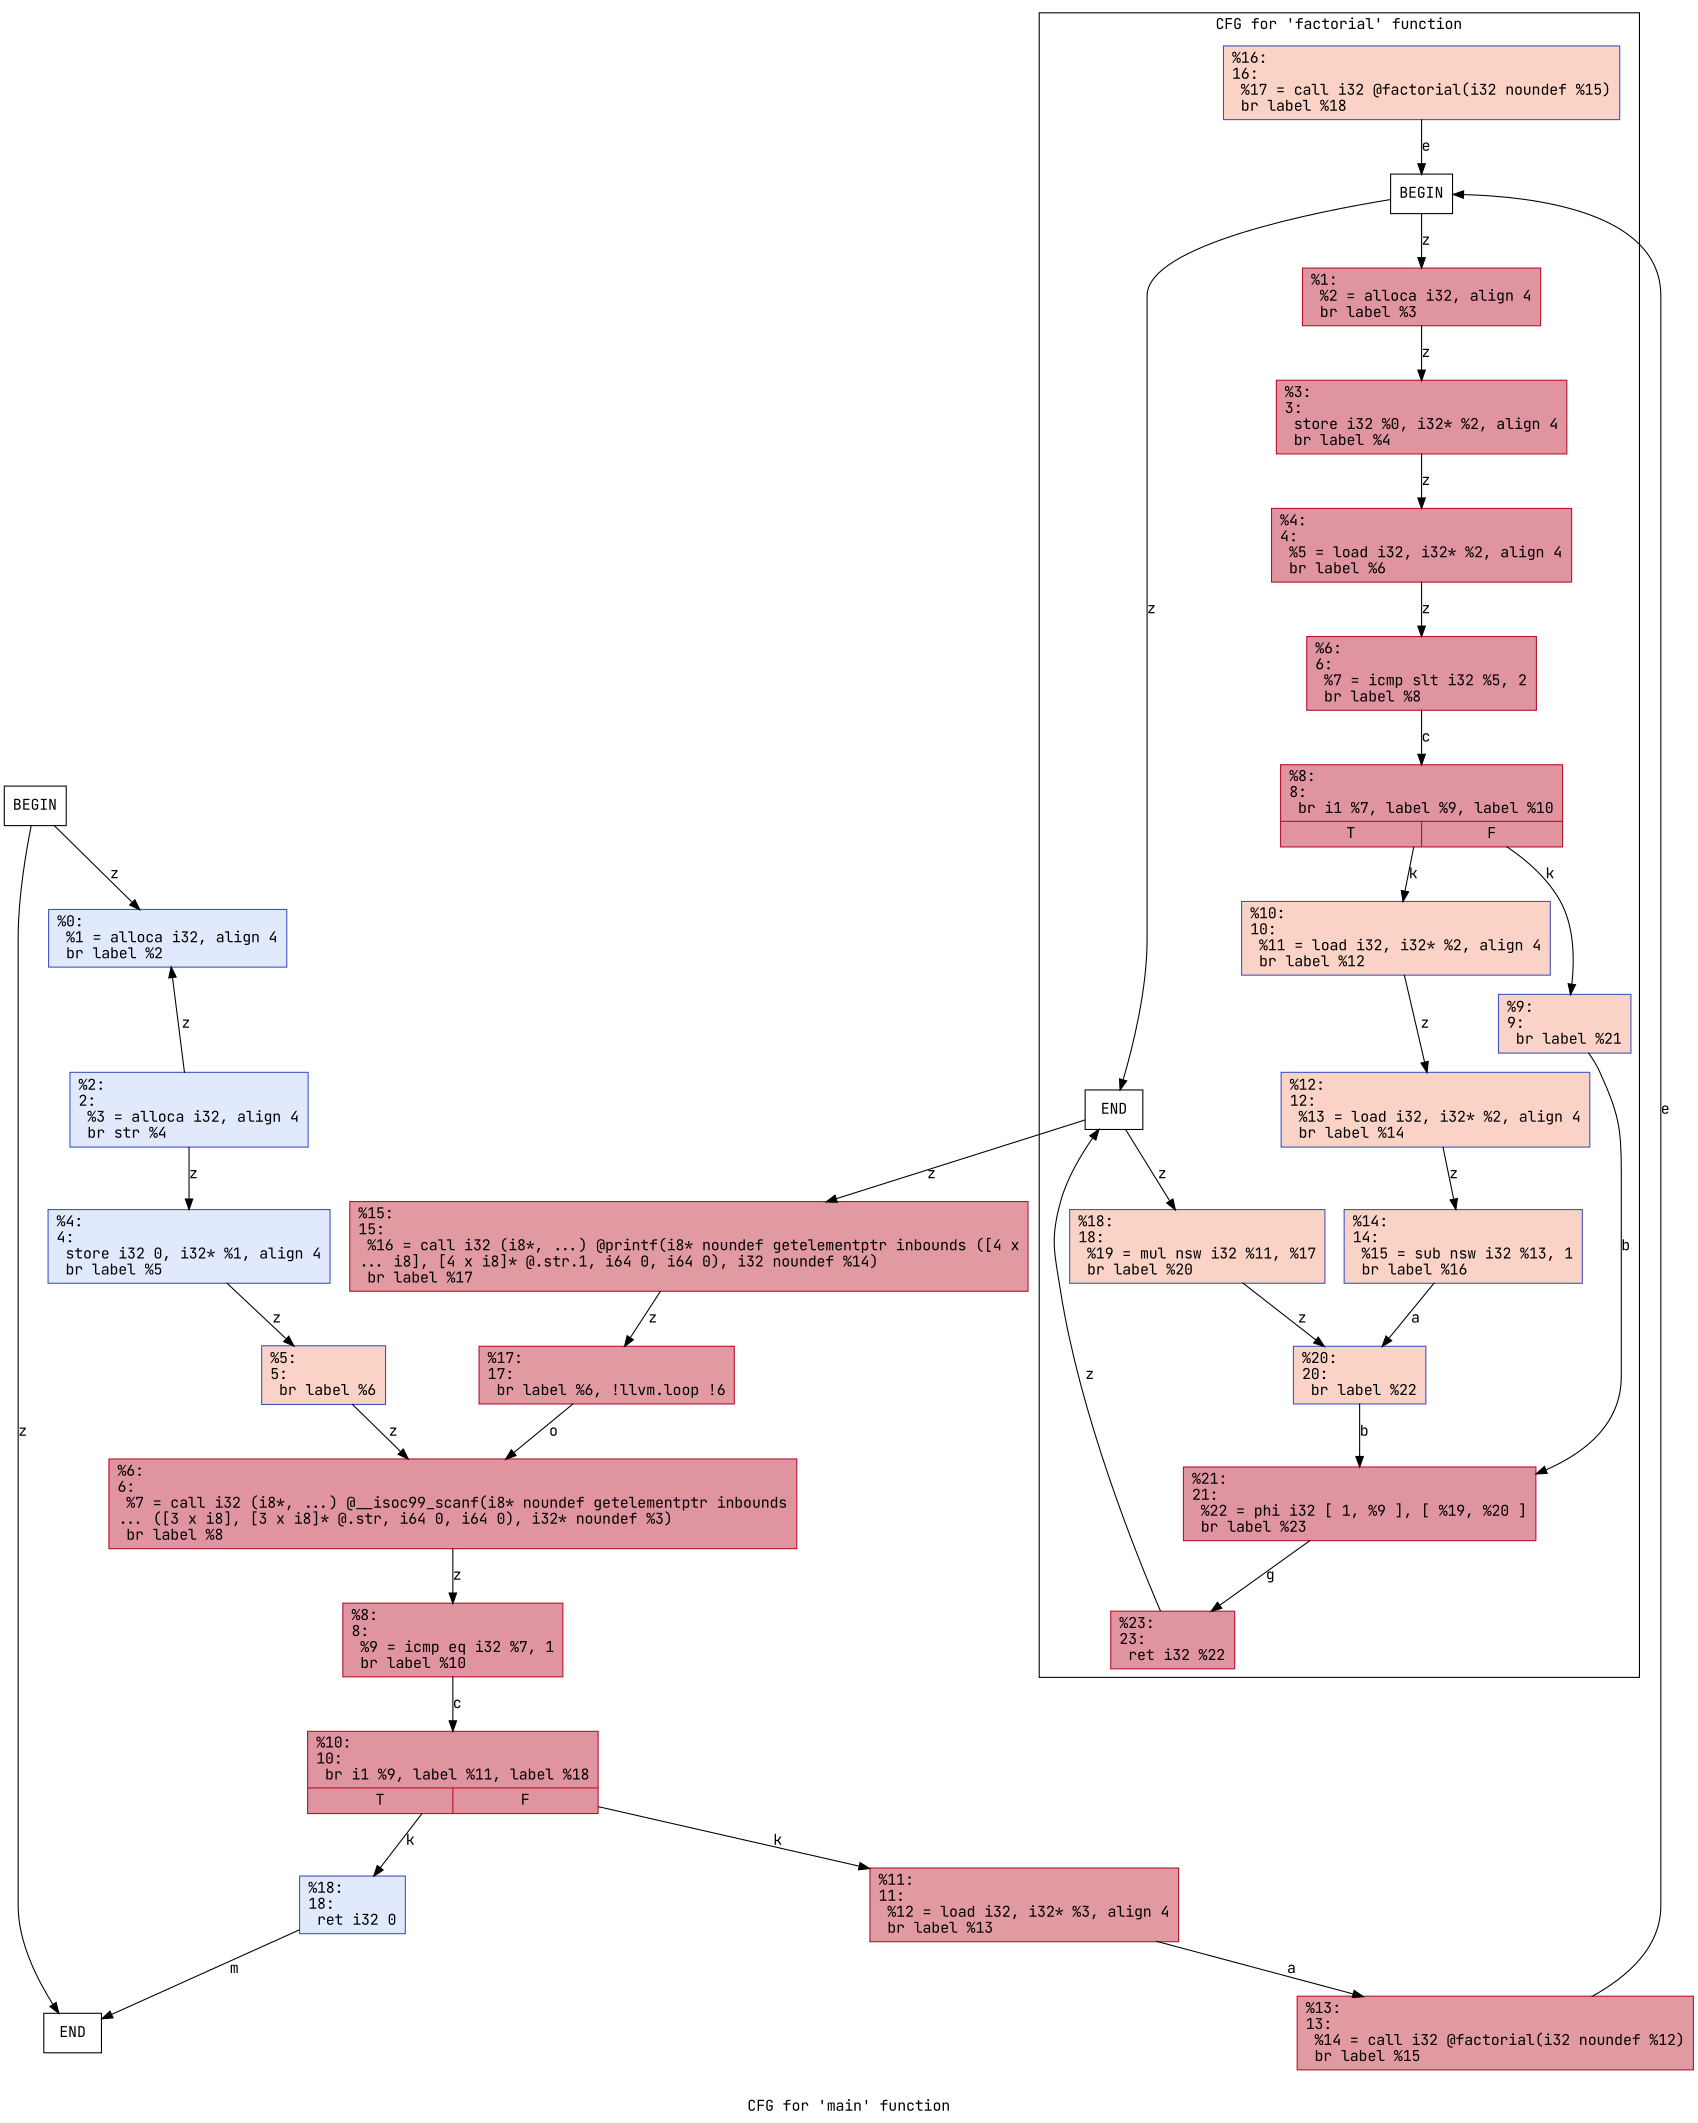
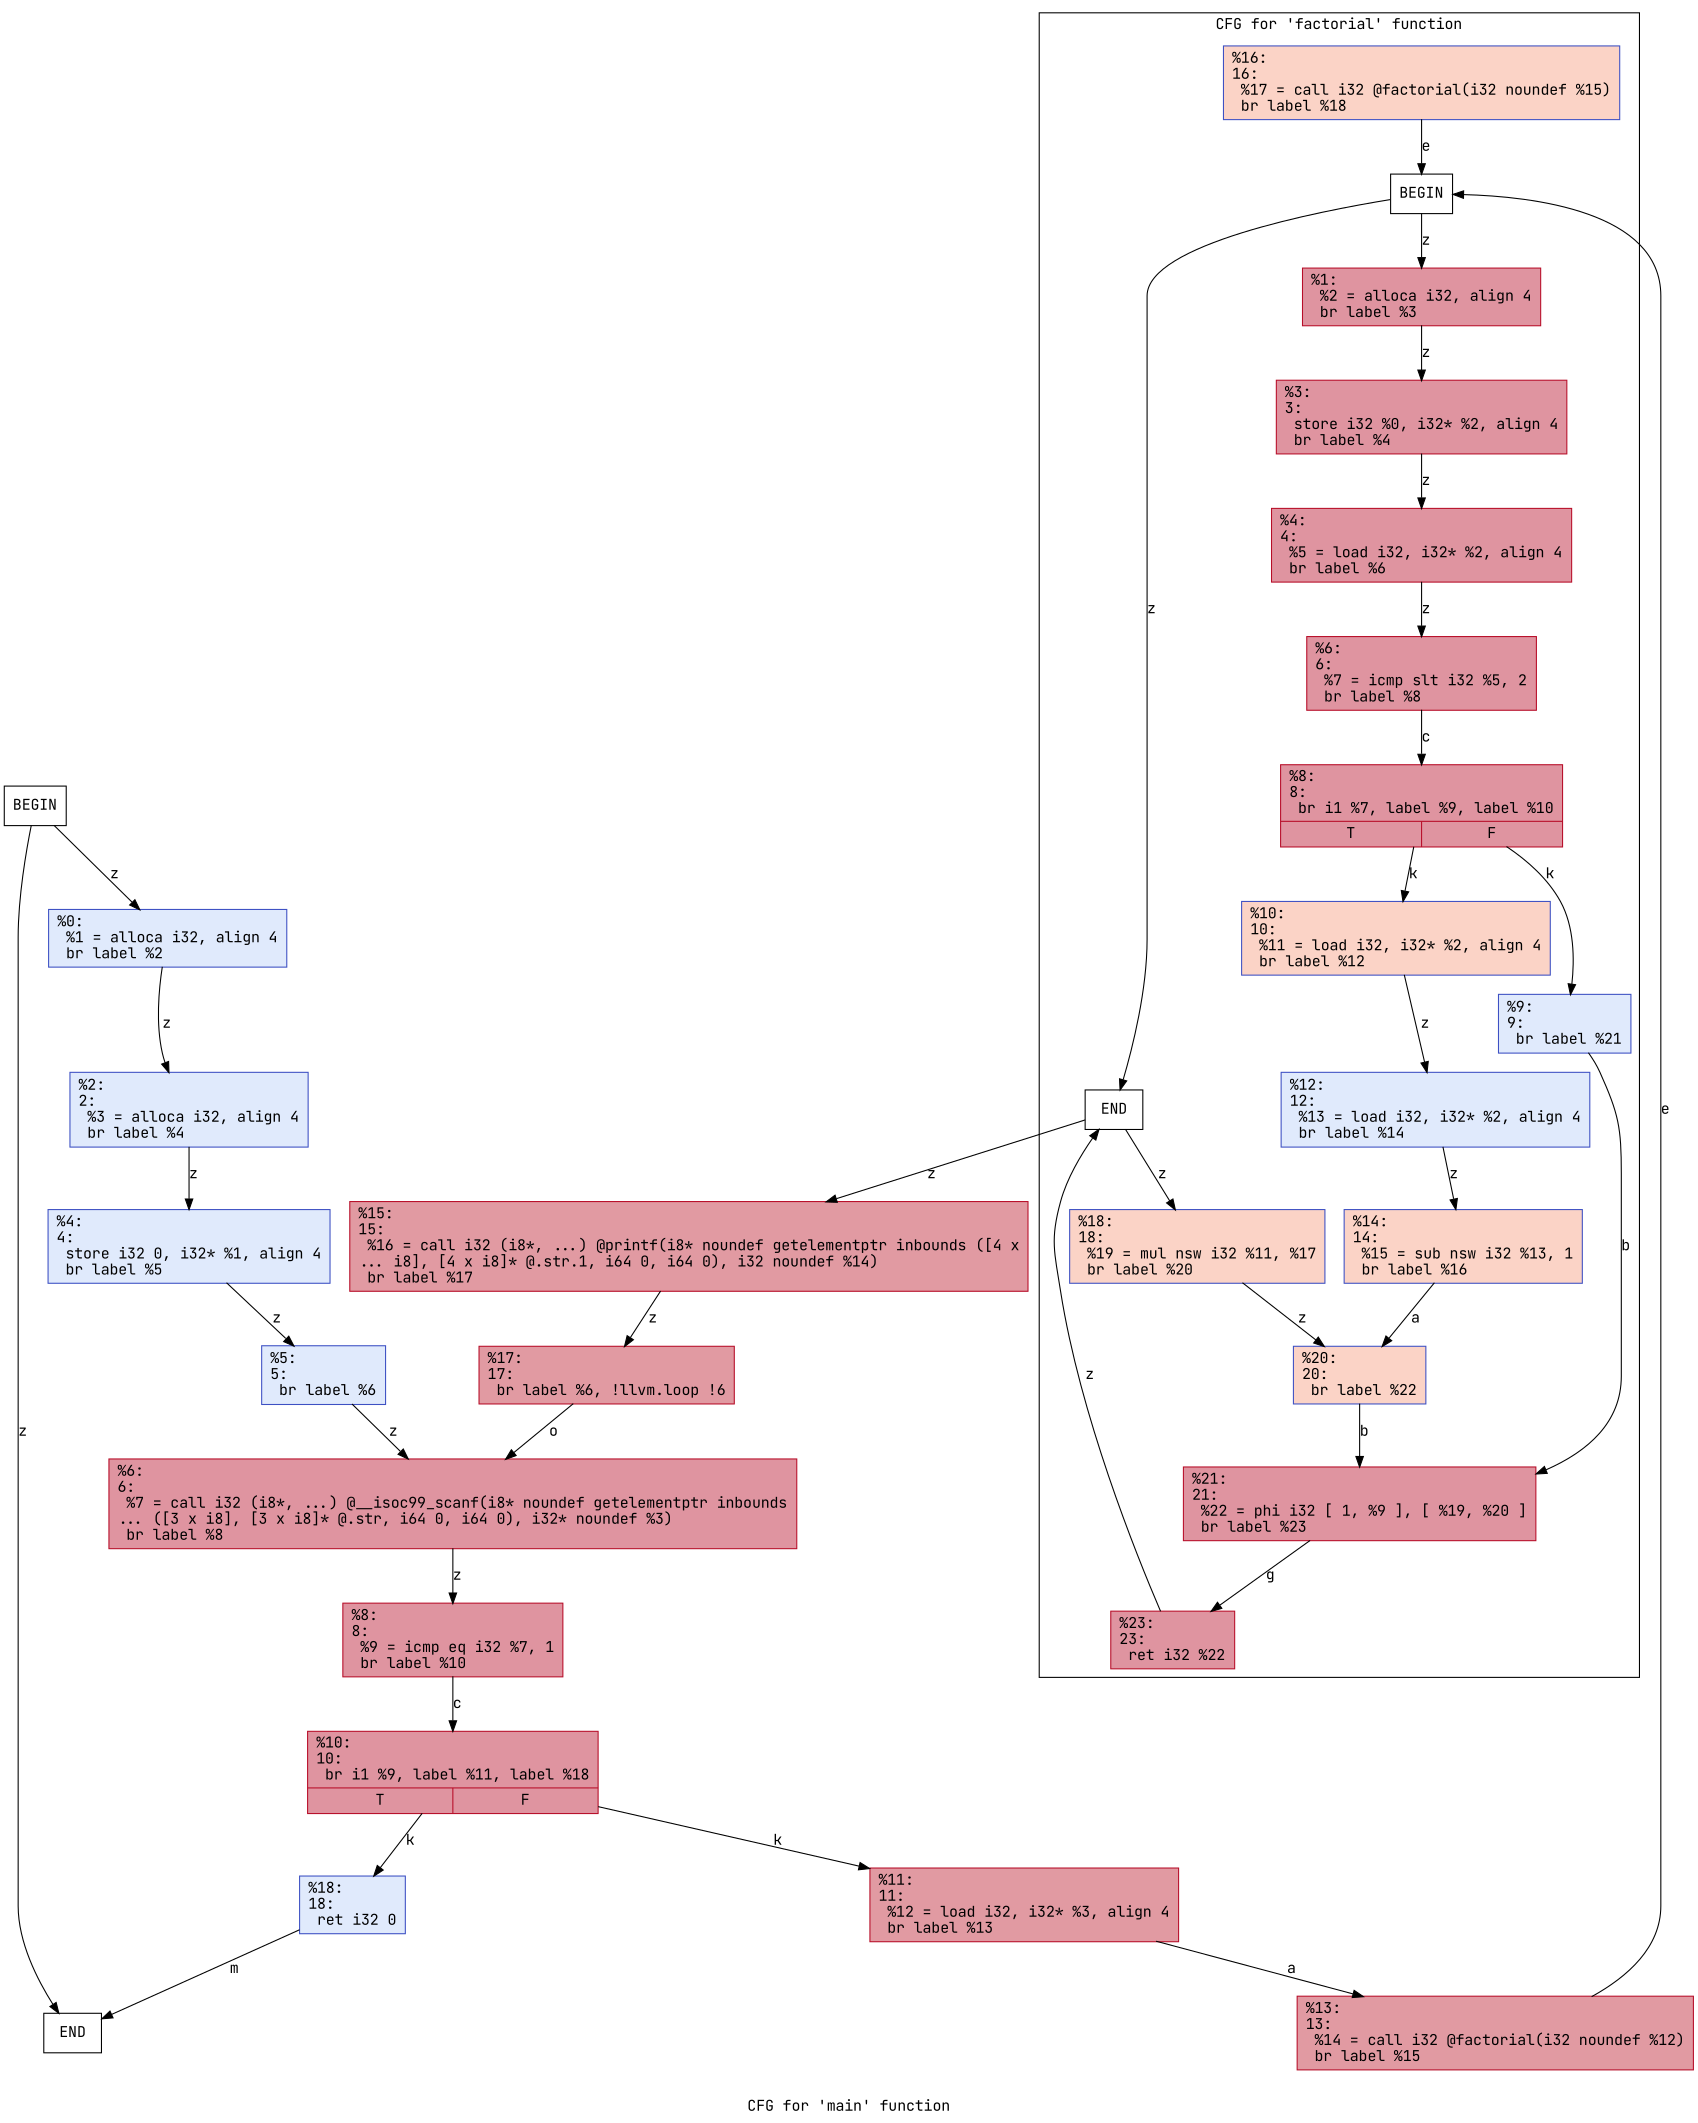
(1565, 1024) -> (1565, 1024)
(179, 1025) -> (158, 1015)
(1435, 1110) -> (1435, 1110)
(123, 1133) -> (132, 1133)
(324, 1375) -> (324, 1375)
